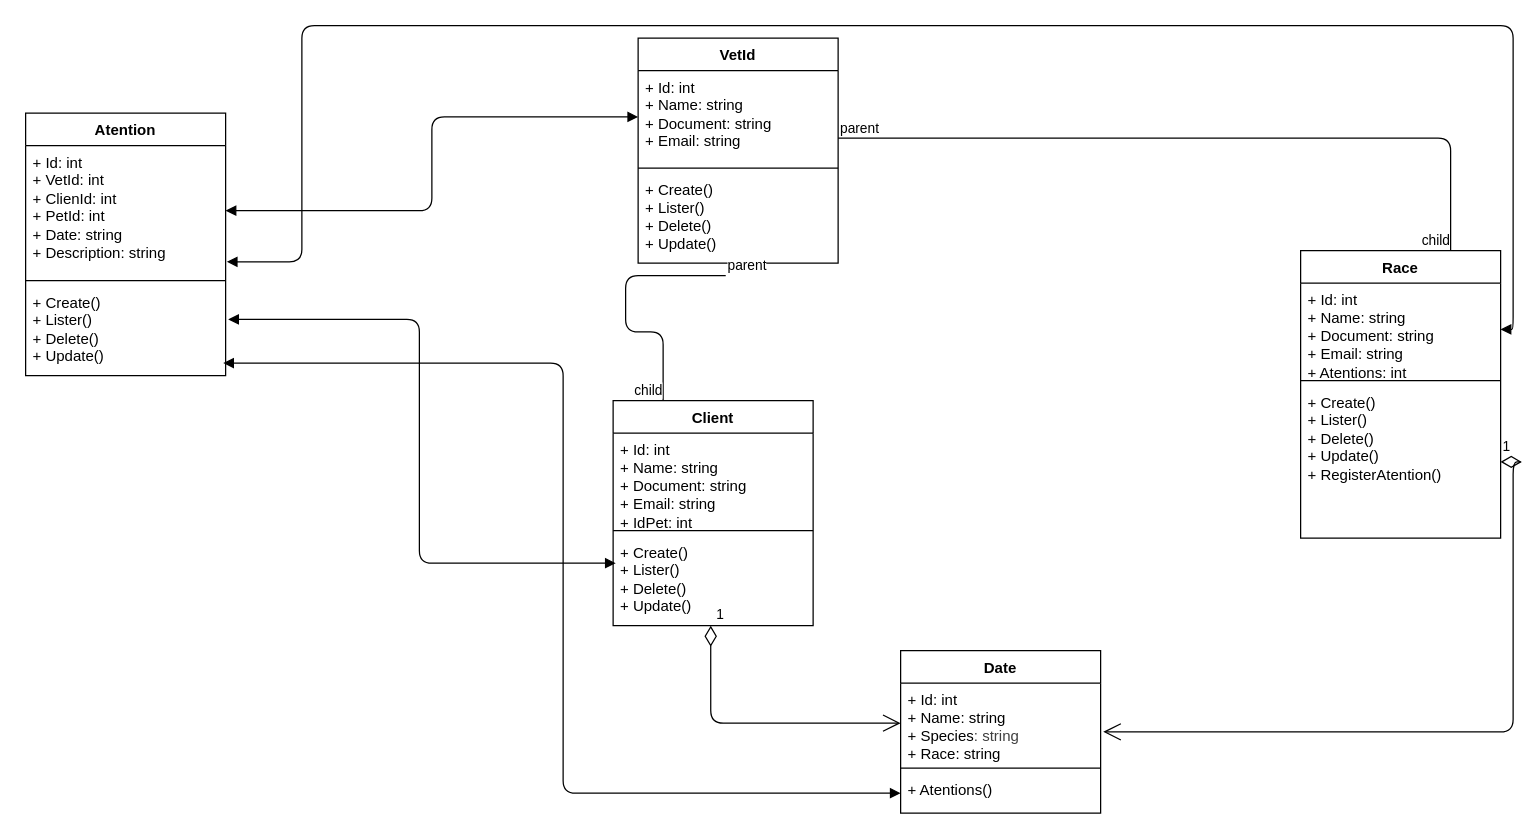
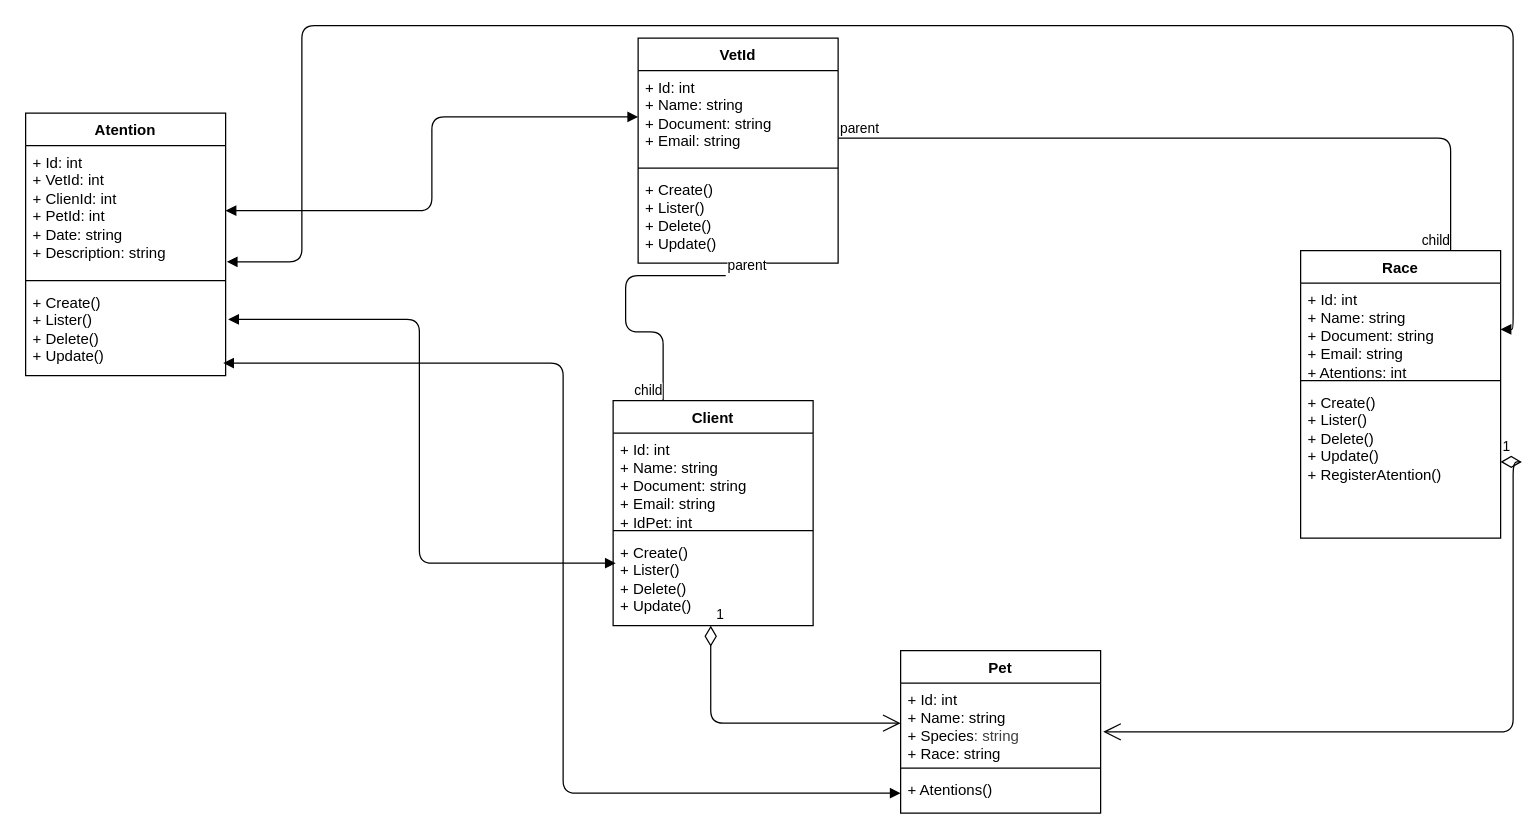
(1001, 668) -> (1001, 668)
